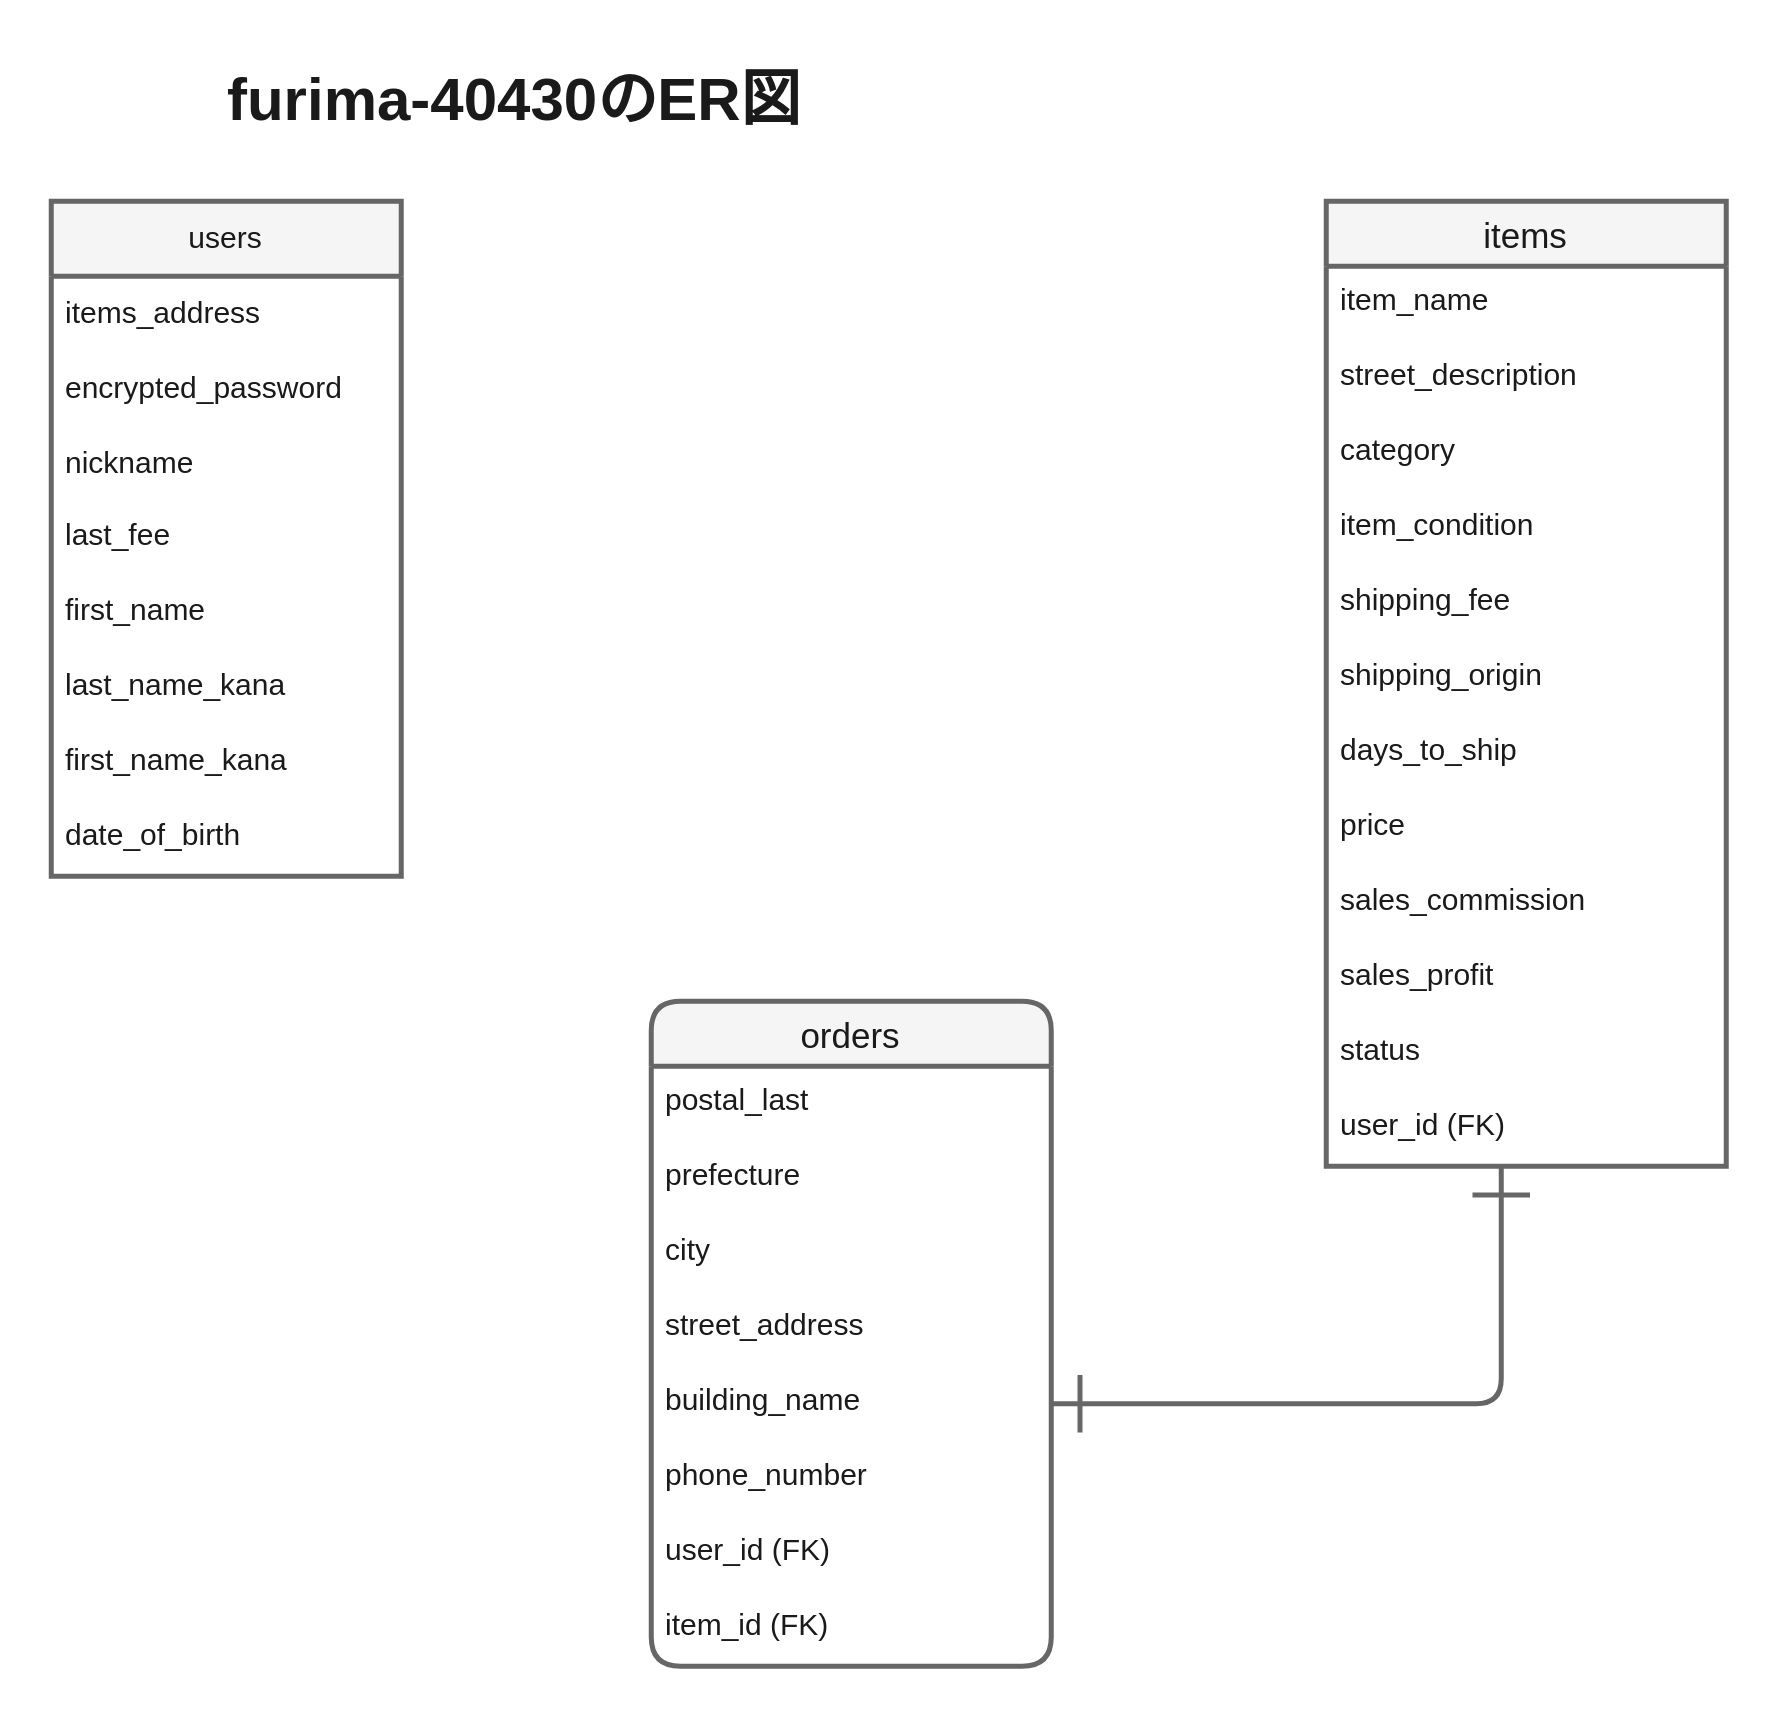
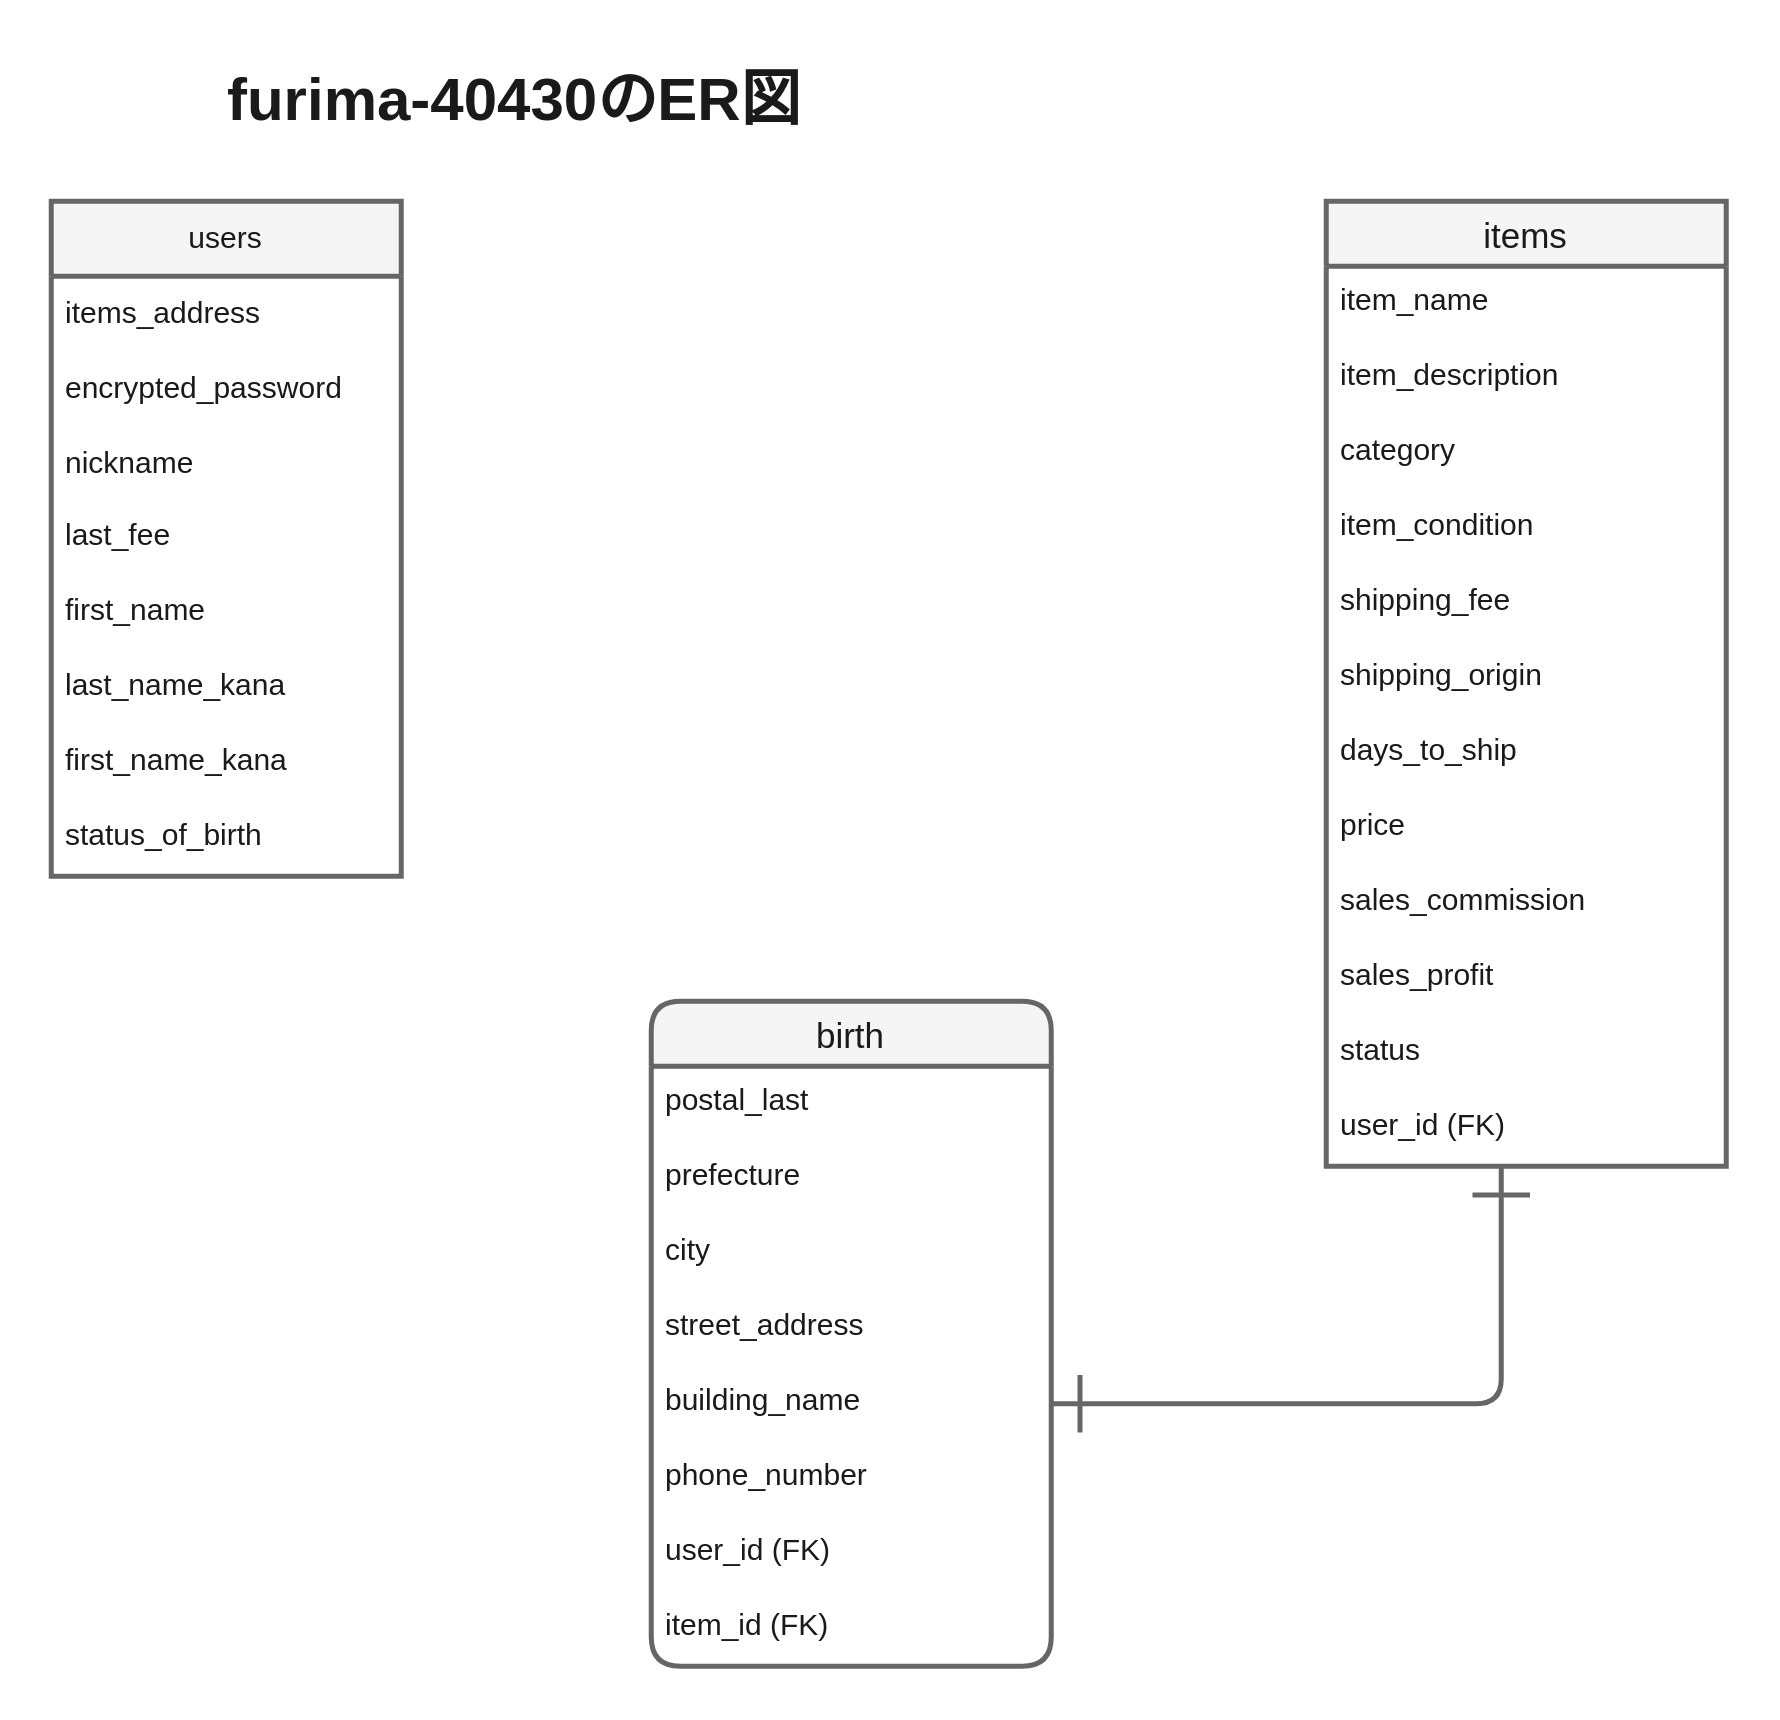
(1483, 375) -> (1463, 375)
(170, 835) -> (187, 835)
(850, 1036) -> (850, 1036)
